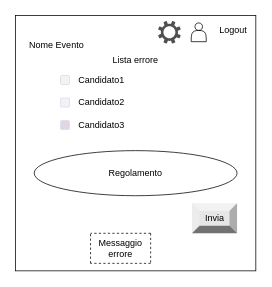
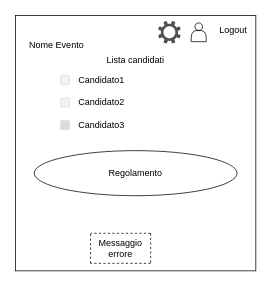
(135, 60) -> (135, 60)
(214, 218) -> none
